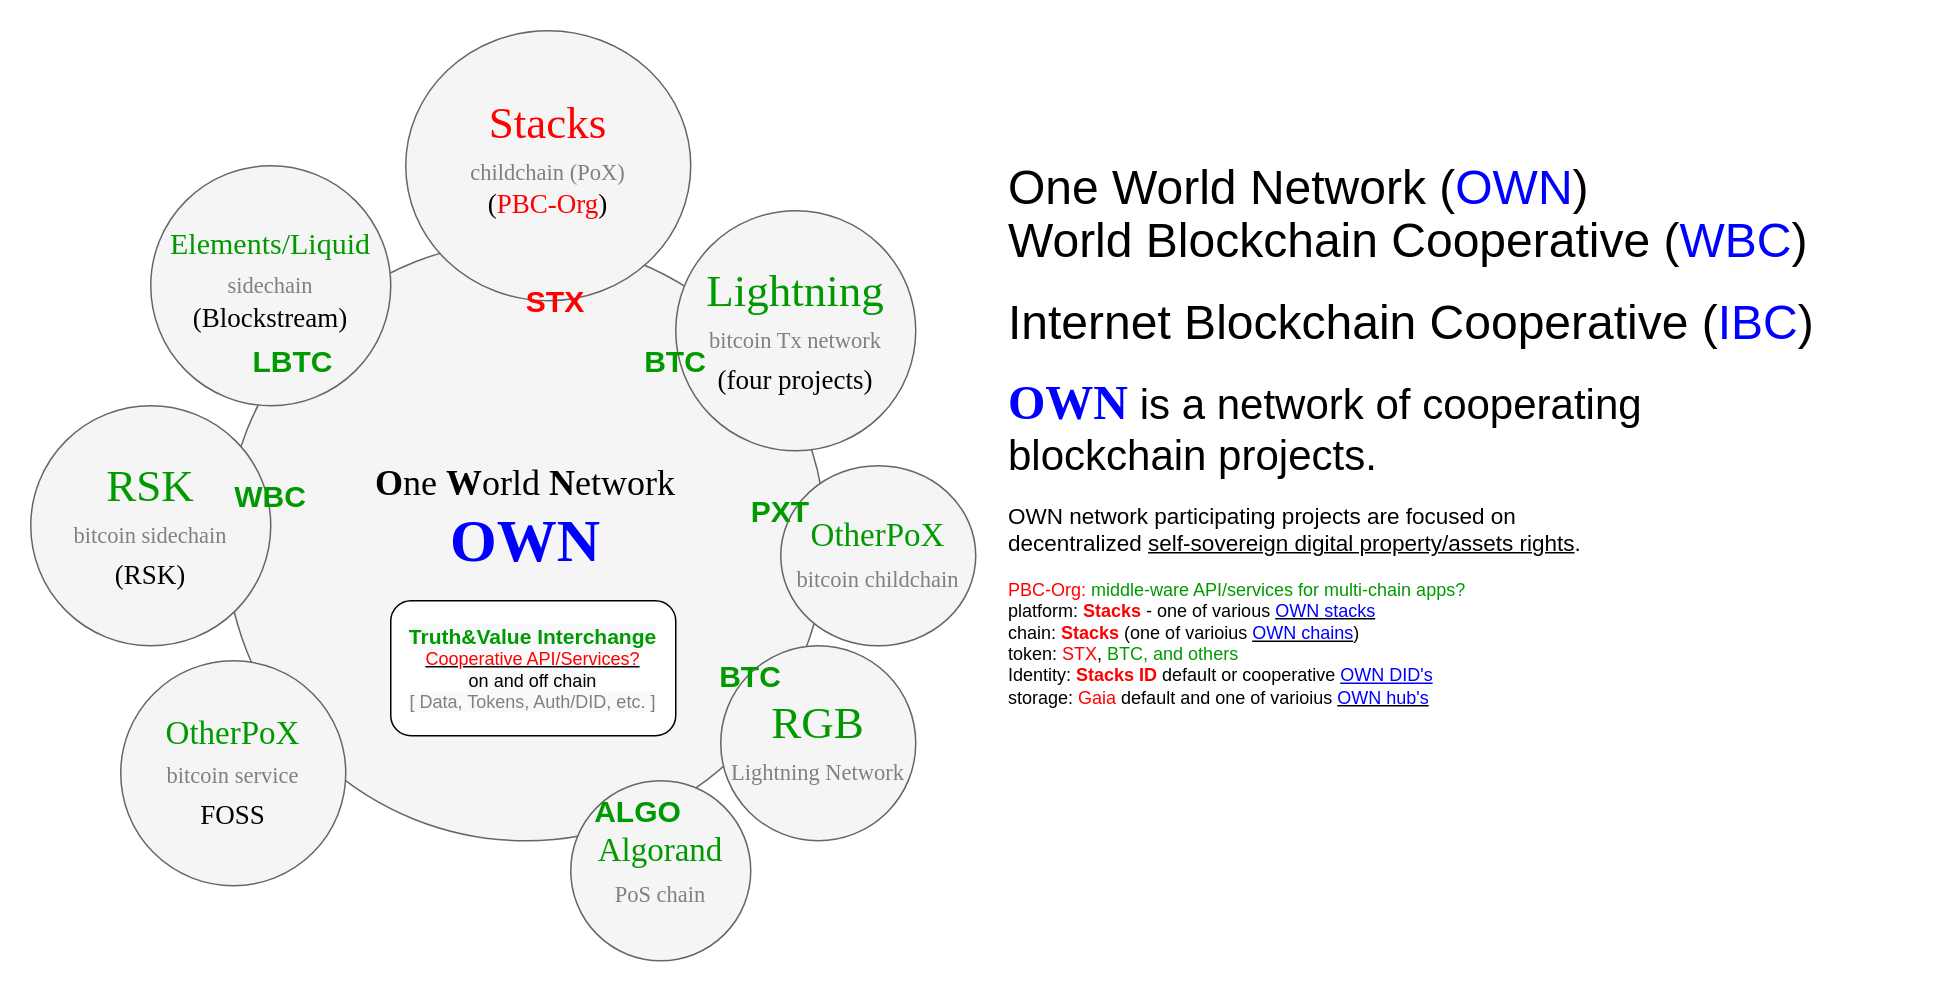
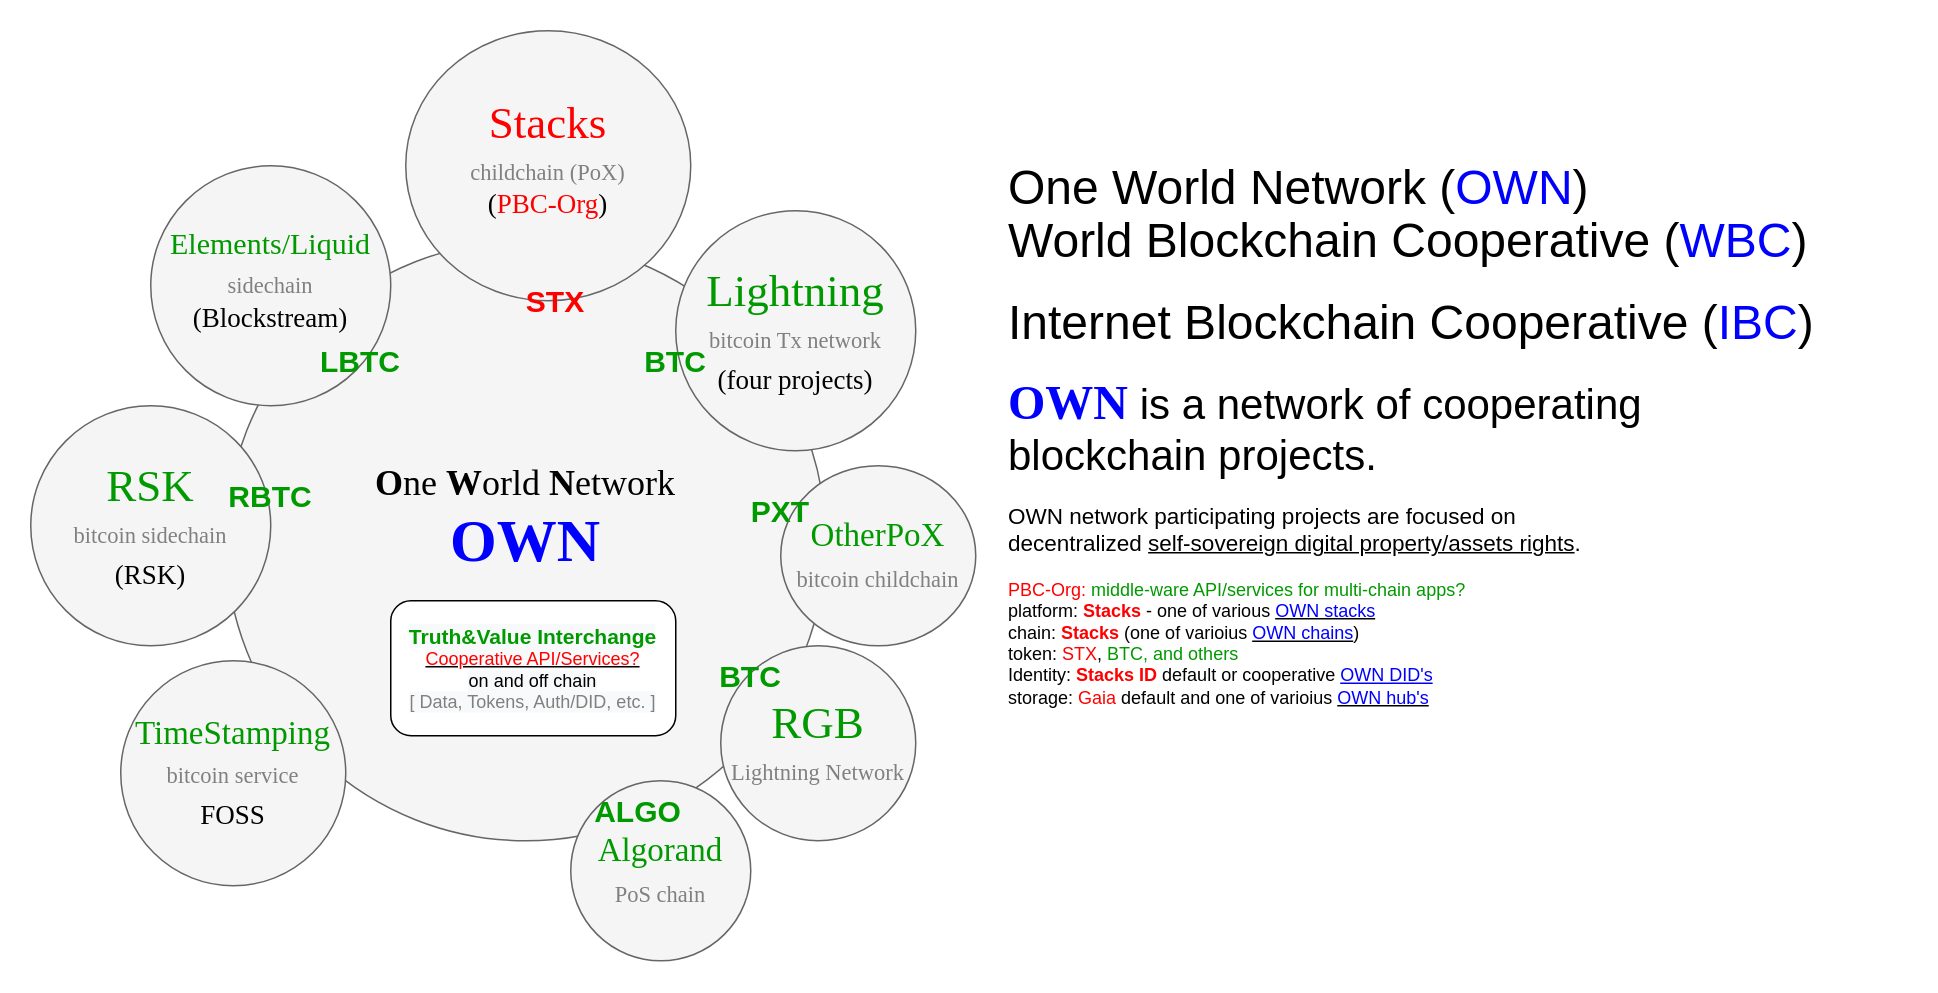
(293, 361) -> (361, 361)
(271, 496) -> (271, 496)
(233, 773) -> (233, 773)
